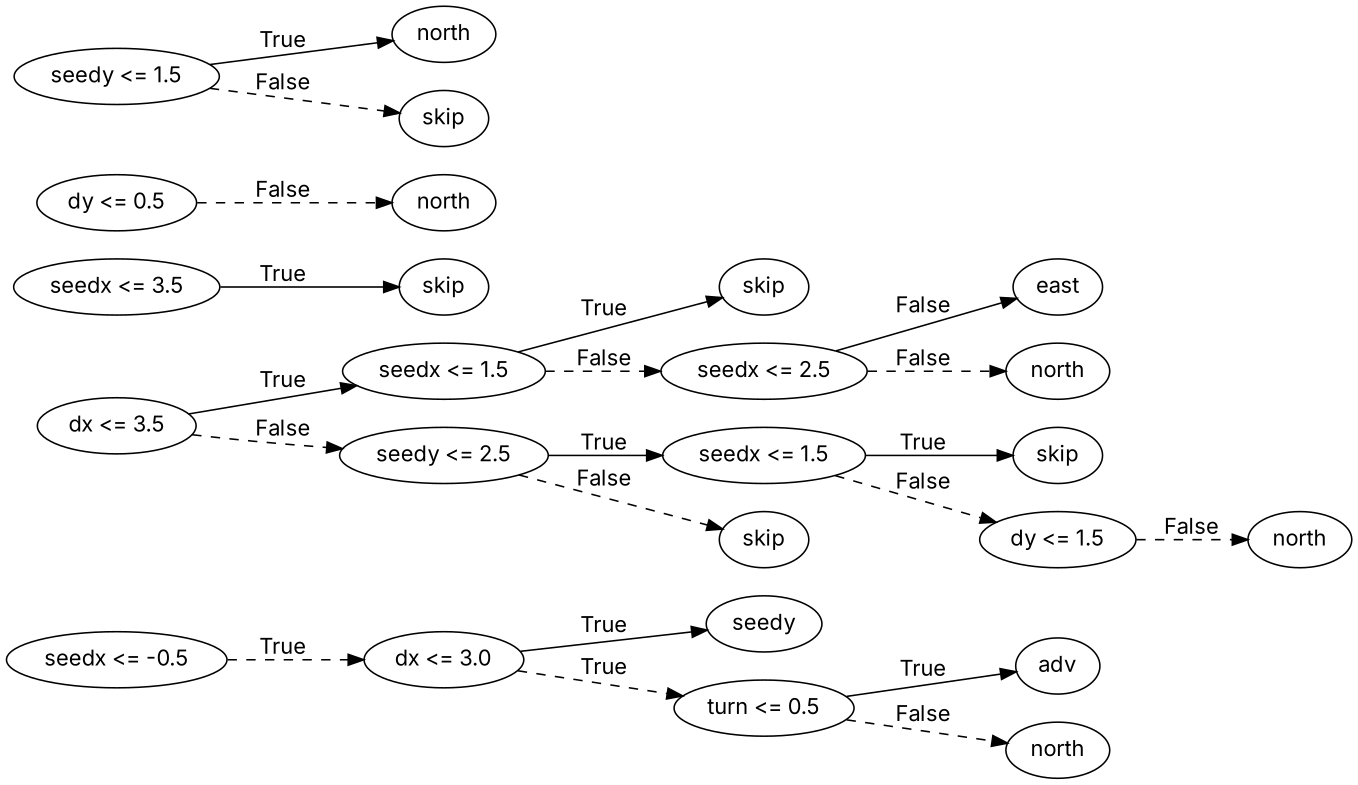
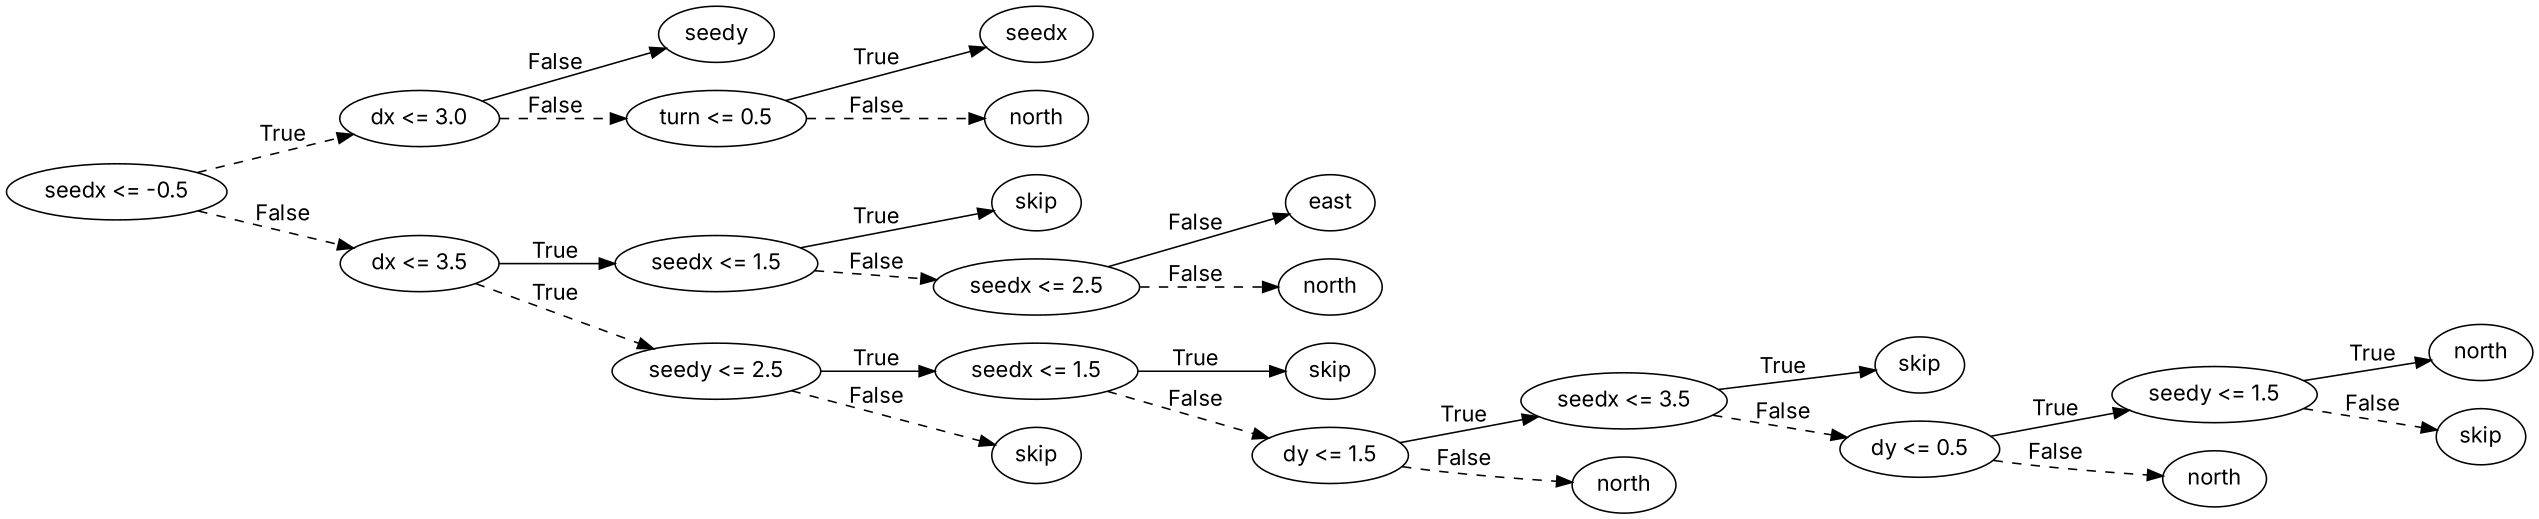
none -> (268, 228)
none -> (1772, 425)
none -> (2052, 425)
(283, 430) -> (556, 294)
none -> (1461, 431)
(605, 626) -> (556, 63)
(1058, 666) -> (1037, 34)
(605, 668) -> (556, 107)
